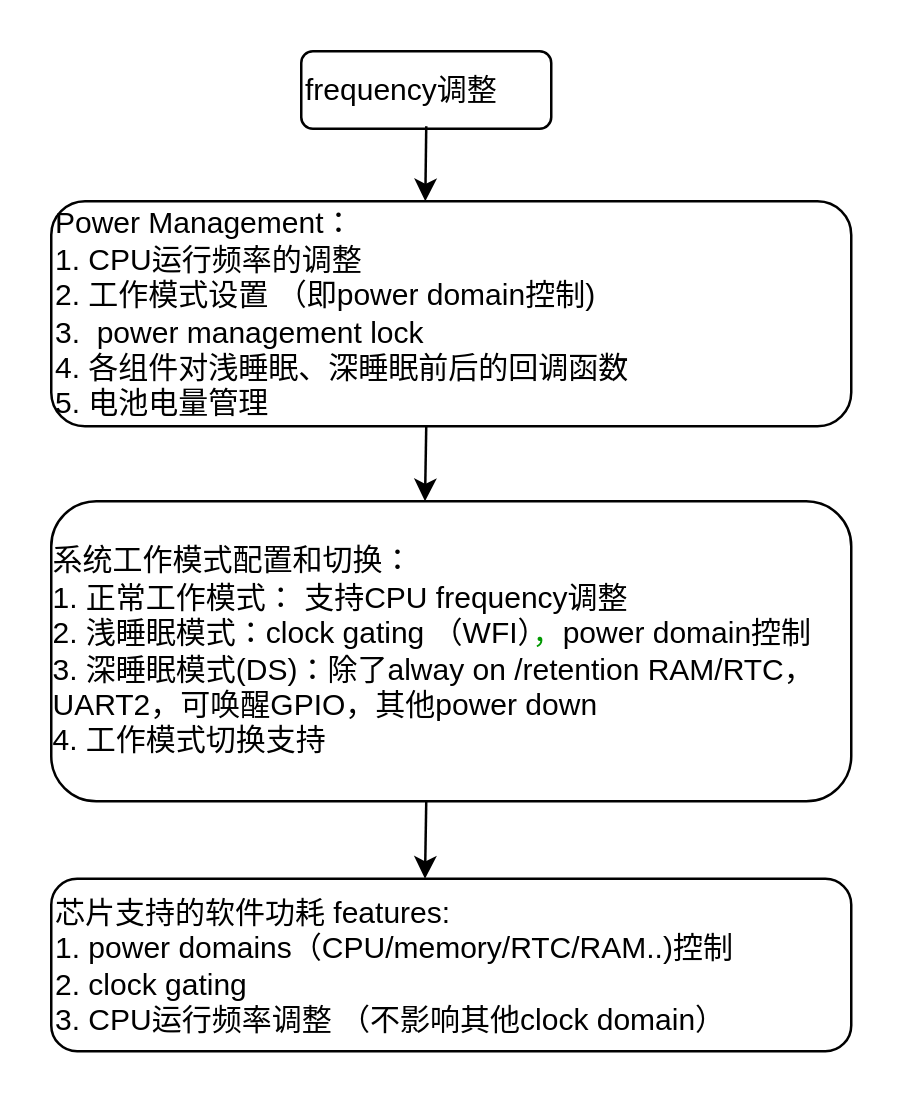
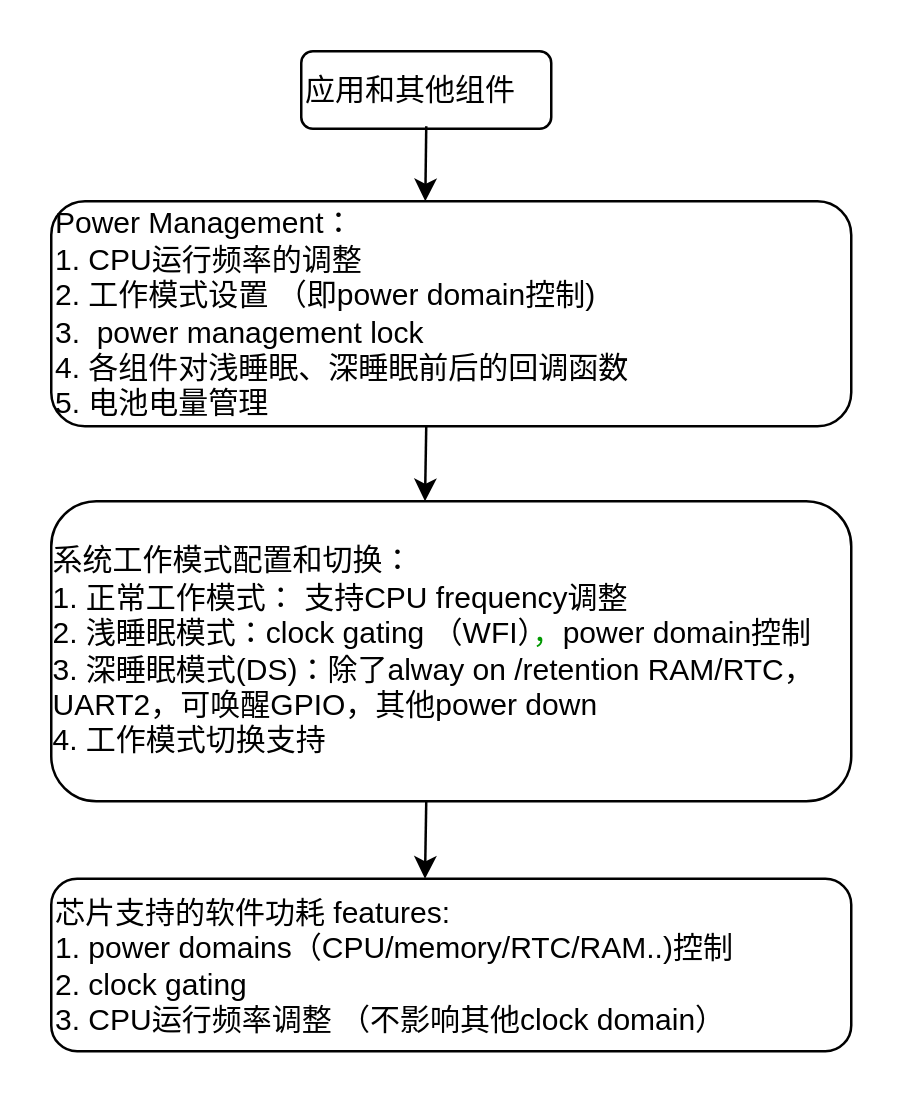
(412, 91) -> (411, 91)
